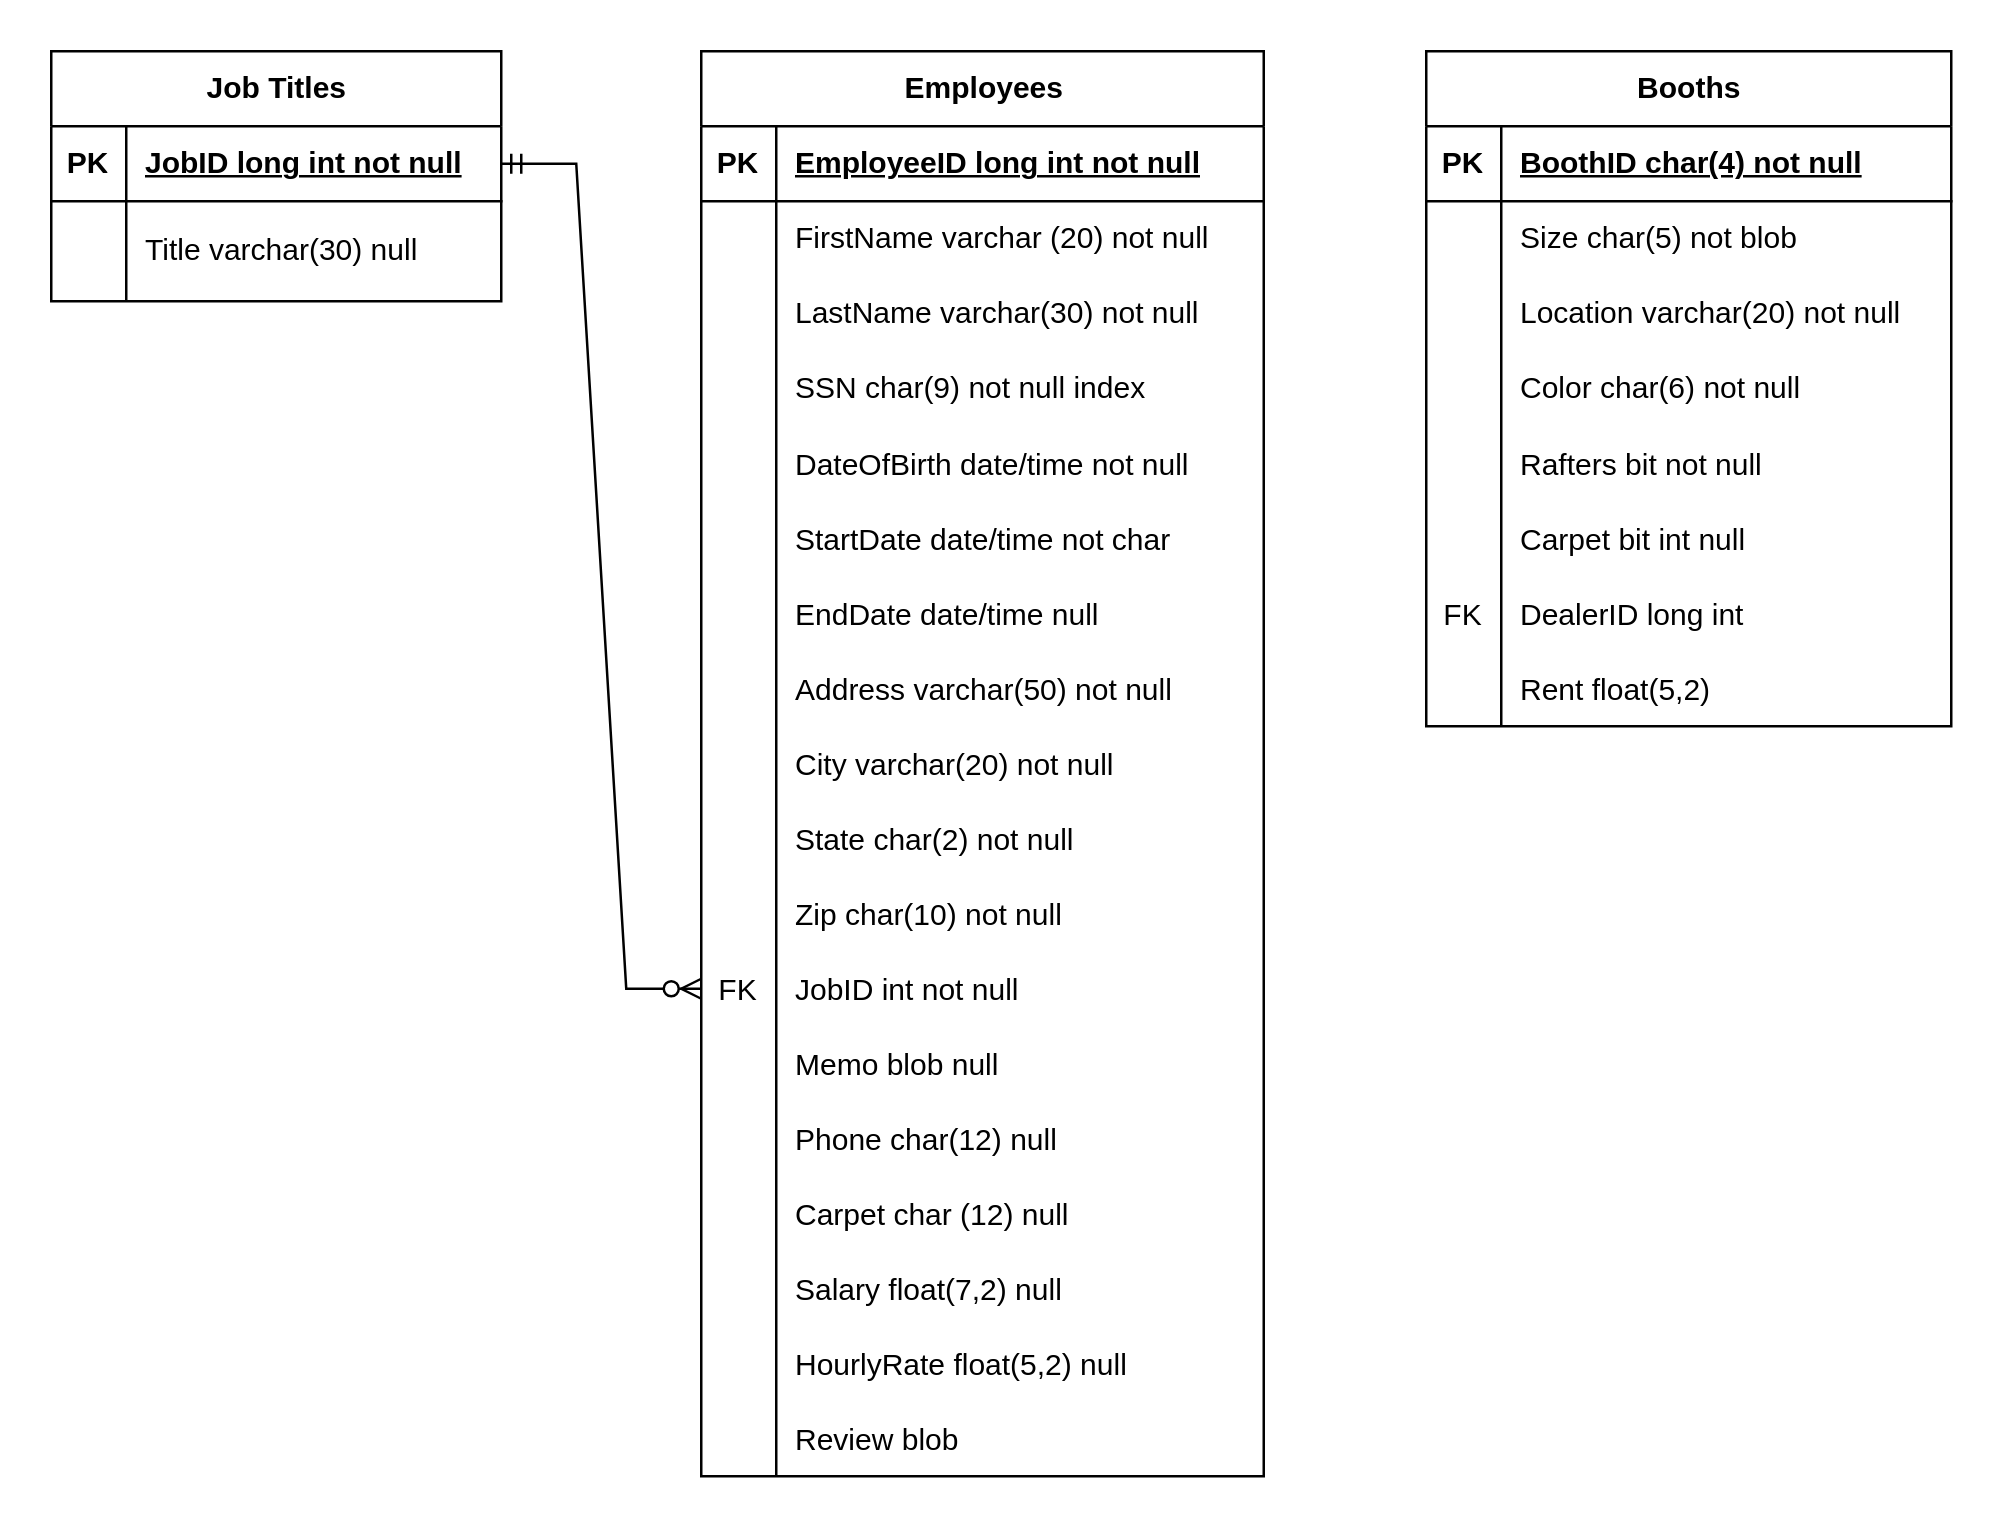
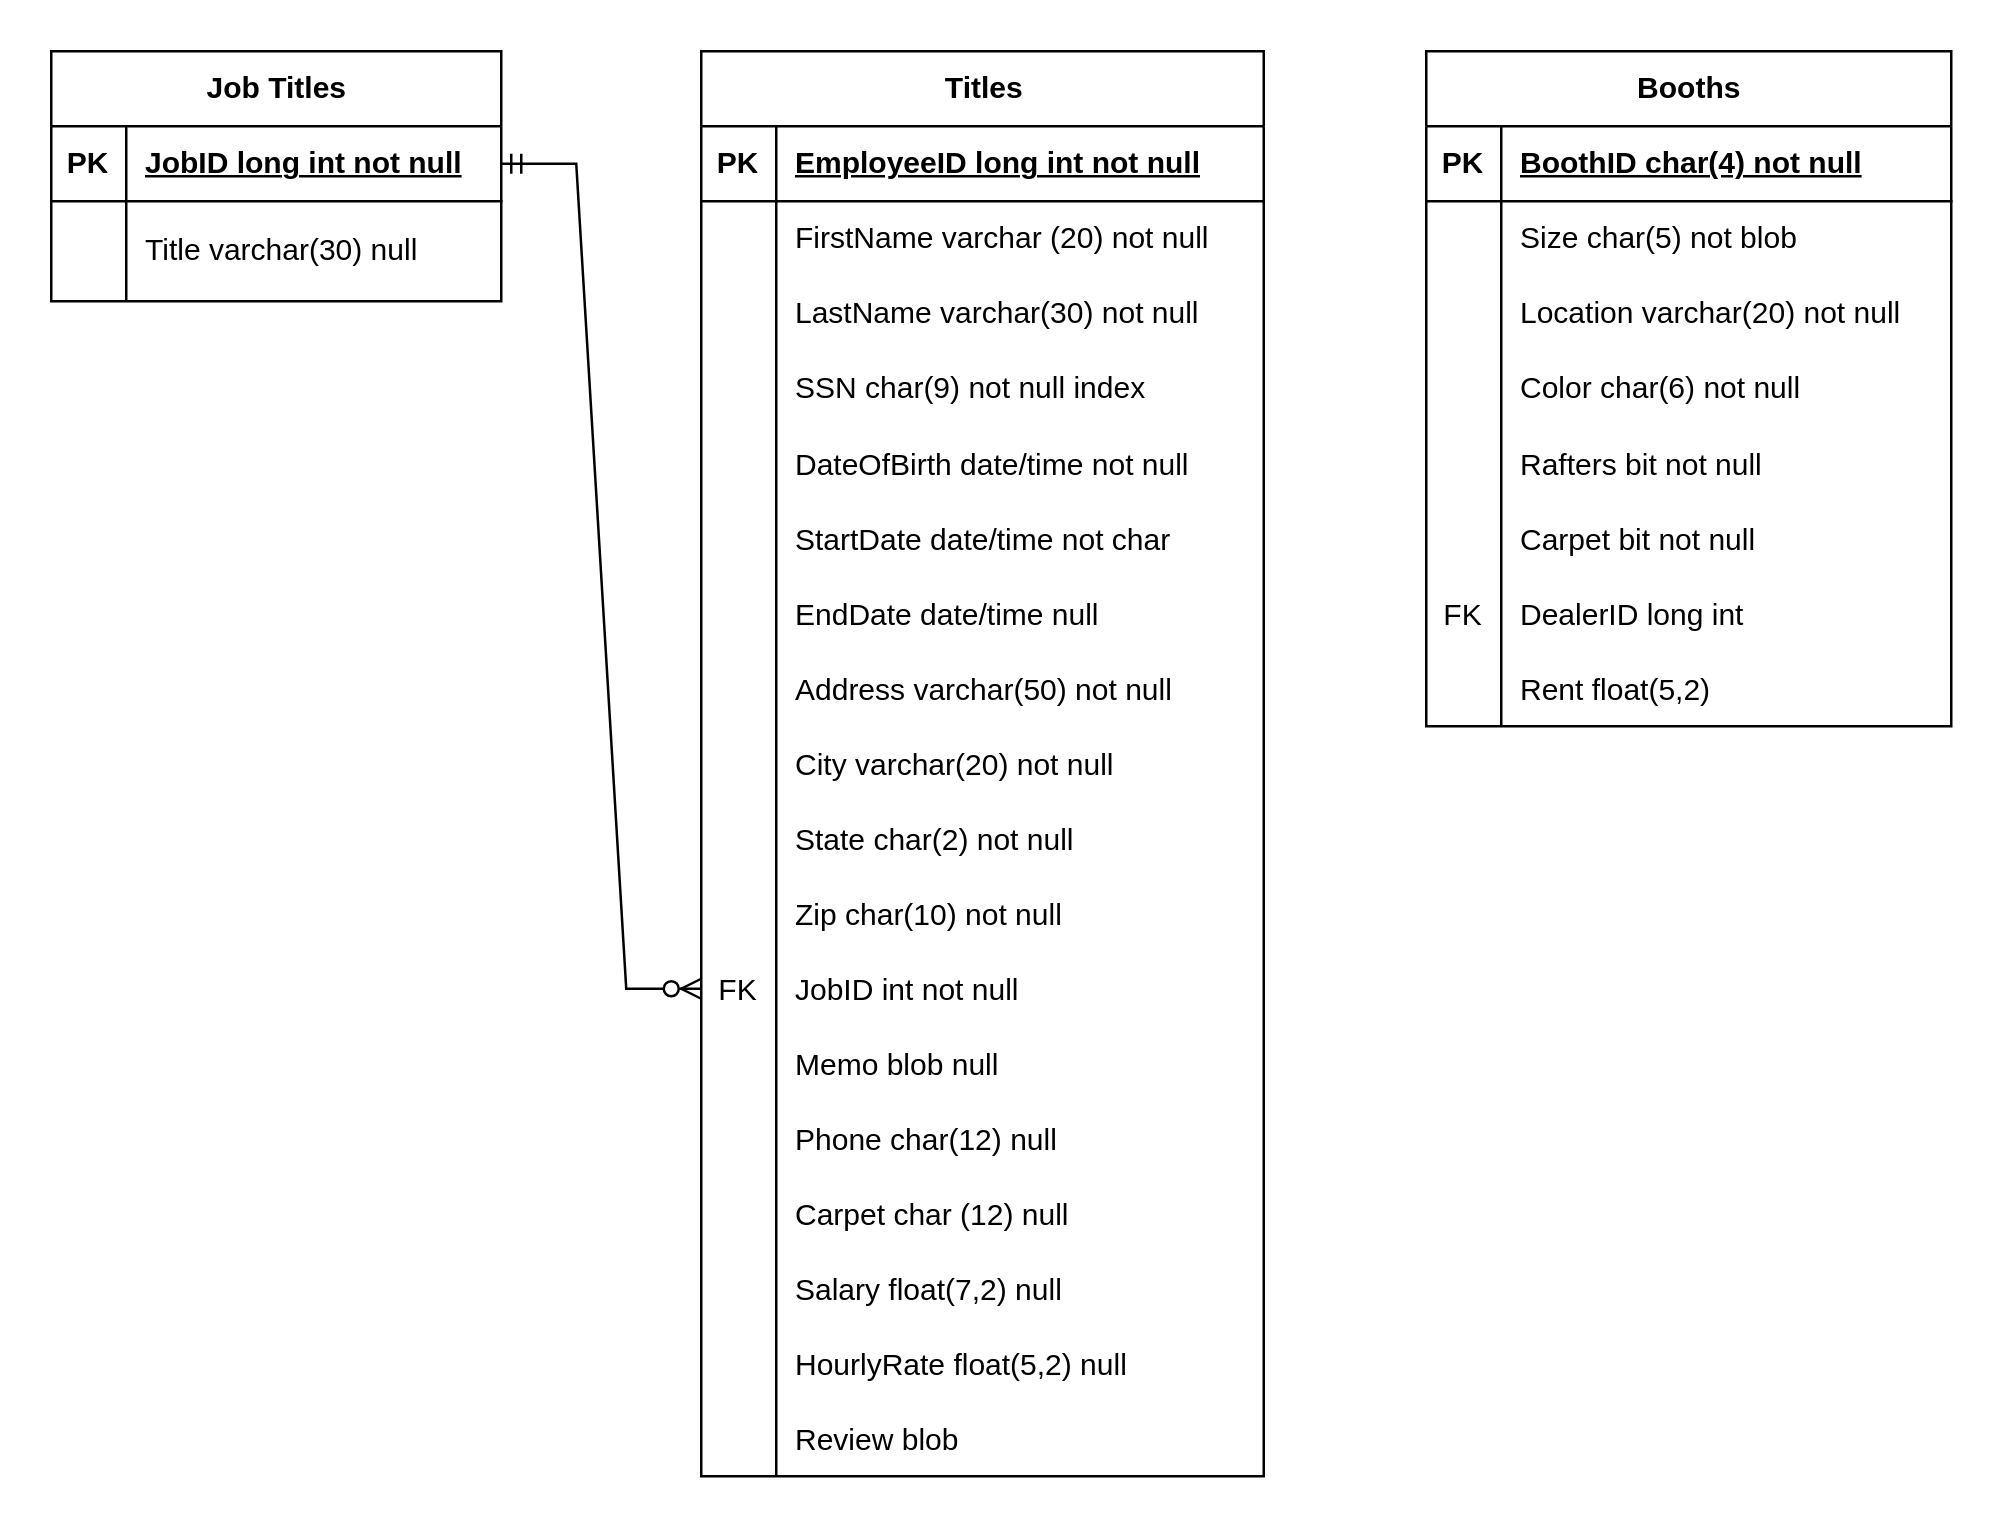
(985, 89) -> (985, 89)
(1652, 540) -> (1656, 540)
